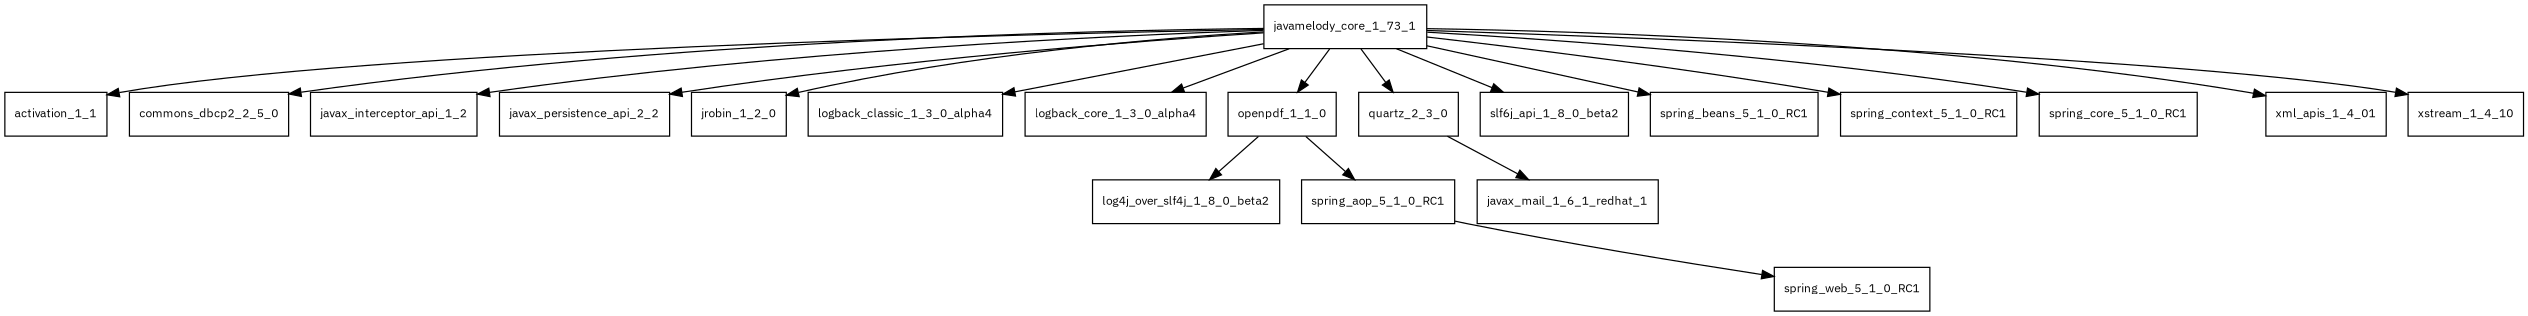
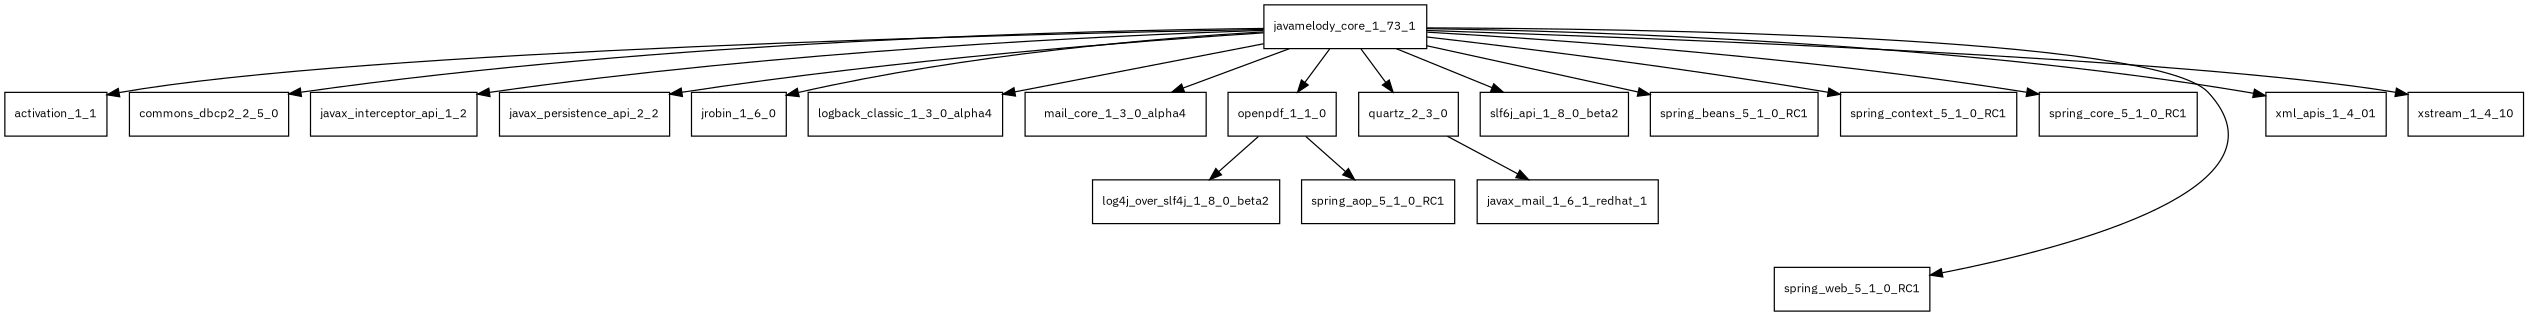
(739, 114) -> (739, 114)
(1116, 114) -> (1116, 114)
(1608, 250) -> (2010, 49)
